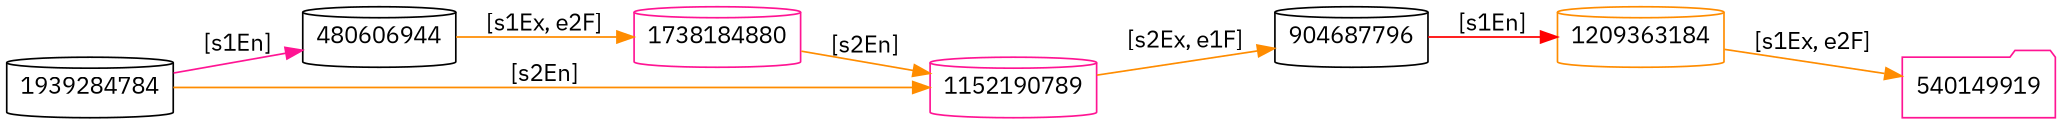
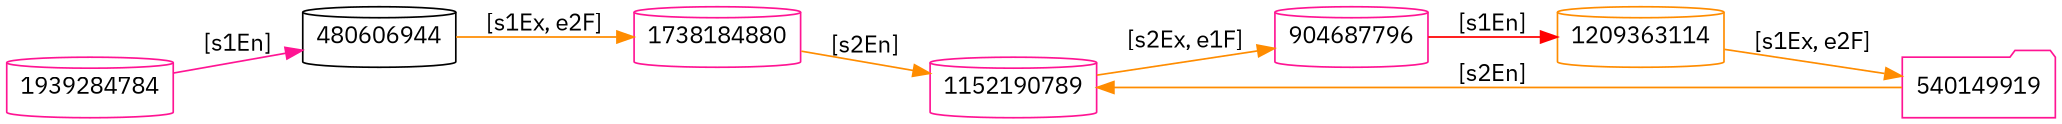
(1351, 37) -> (1351, 37)
(1641, 37) -> (1641, 37)
(90, 87) -> (90, 87)
(543, 87) -> (1508, 87)
